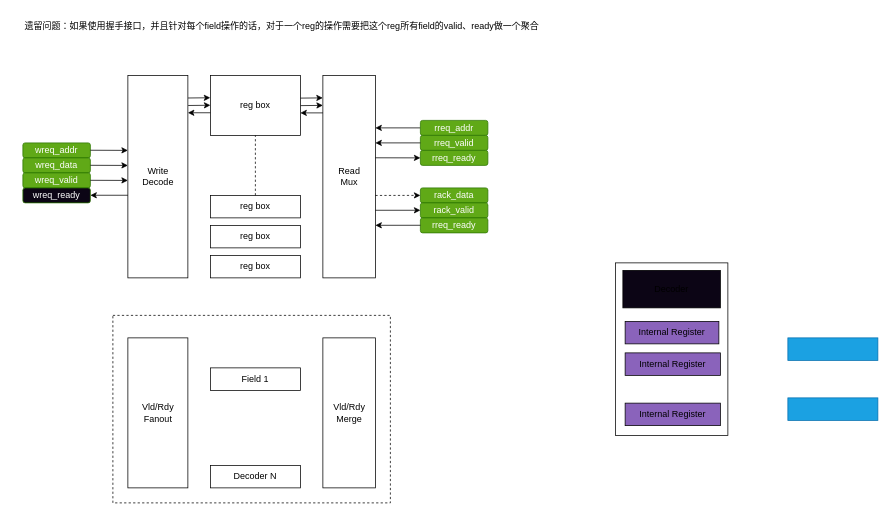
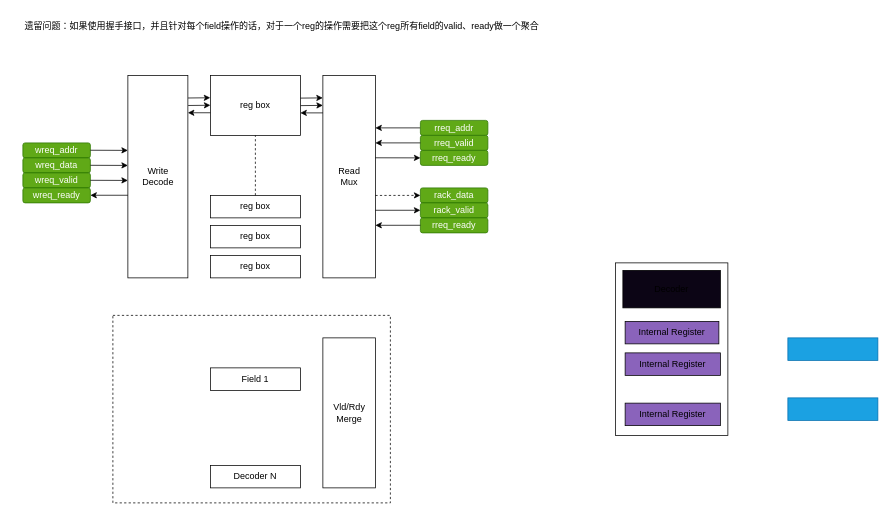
(57, 195) -> (57, 195)
(158, 413) -> none
